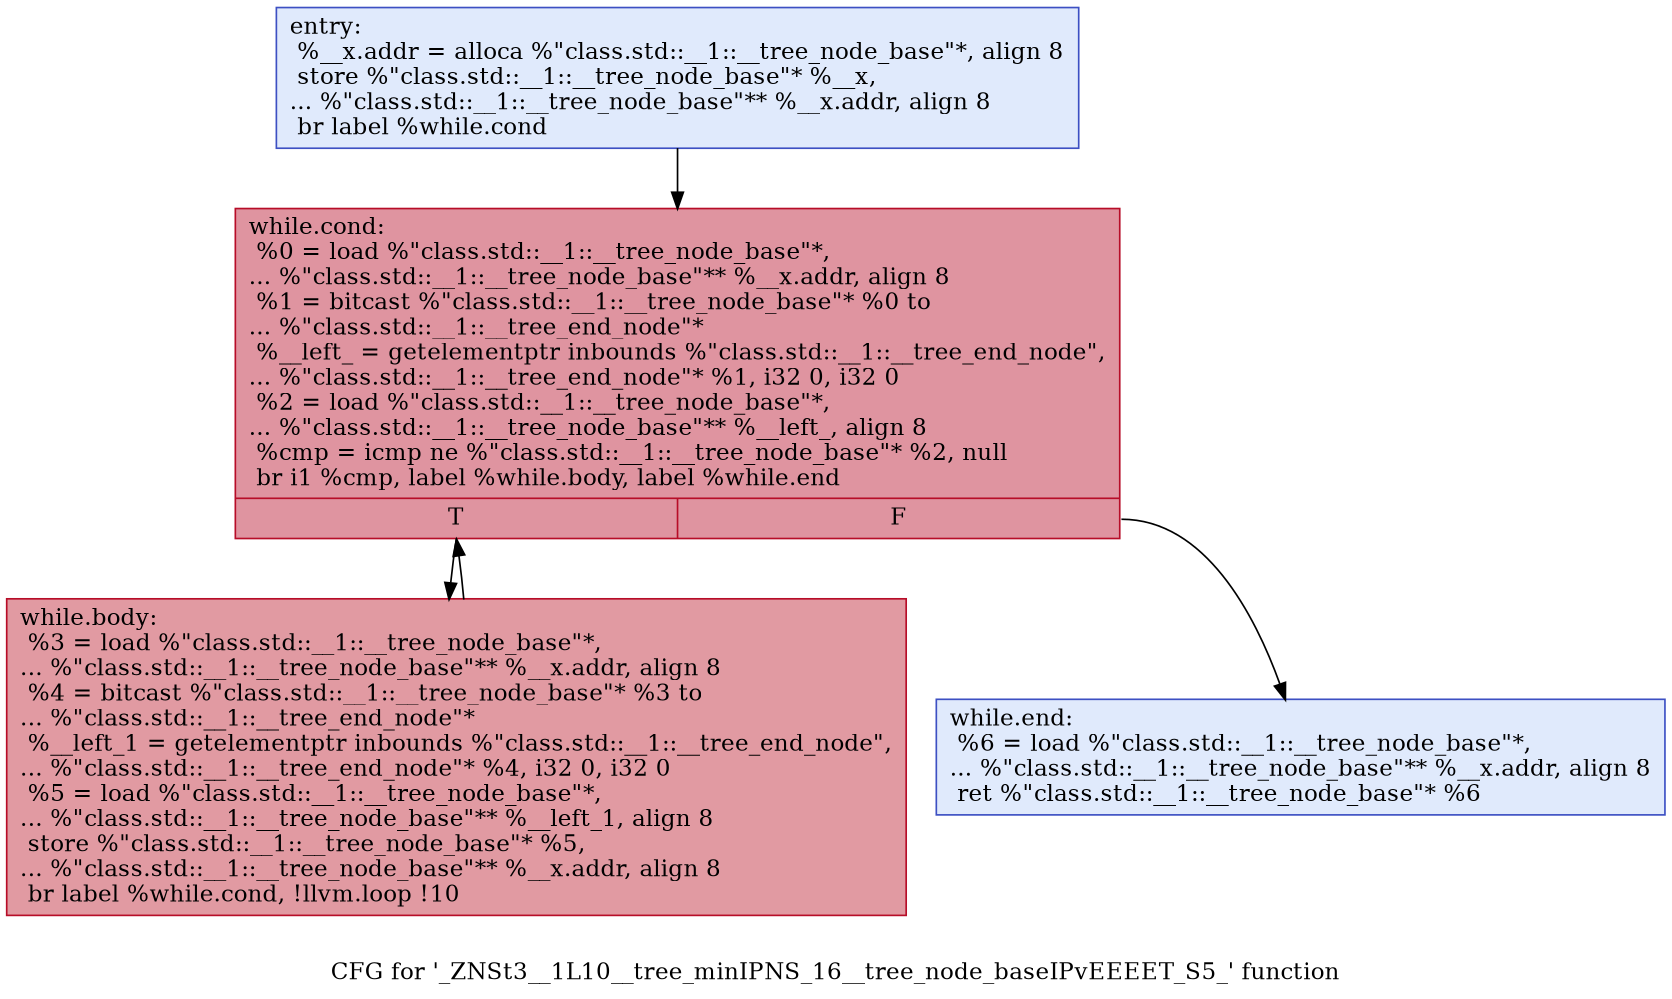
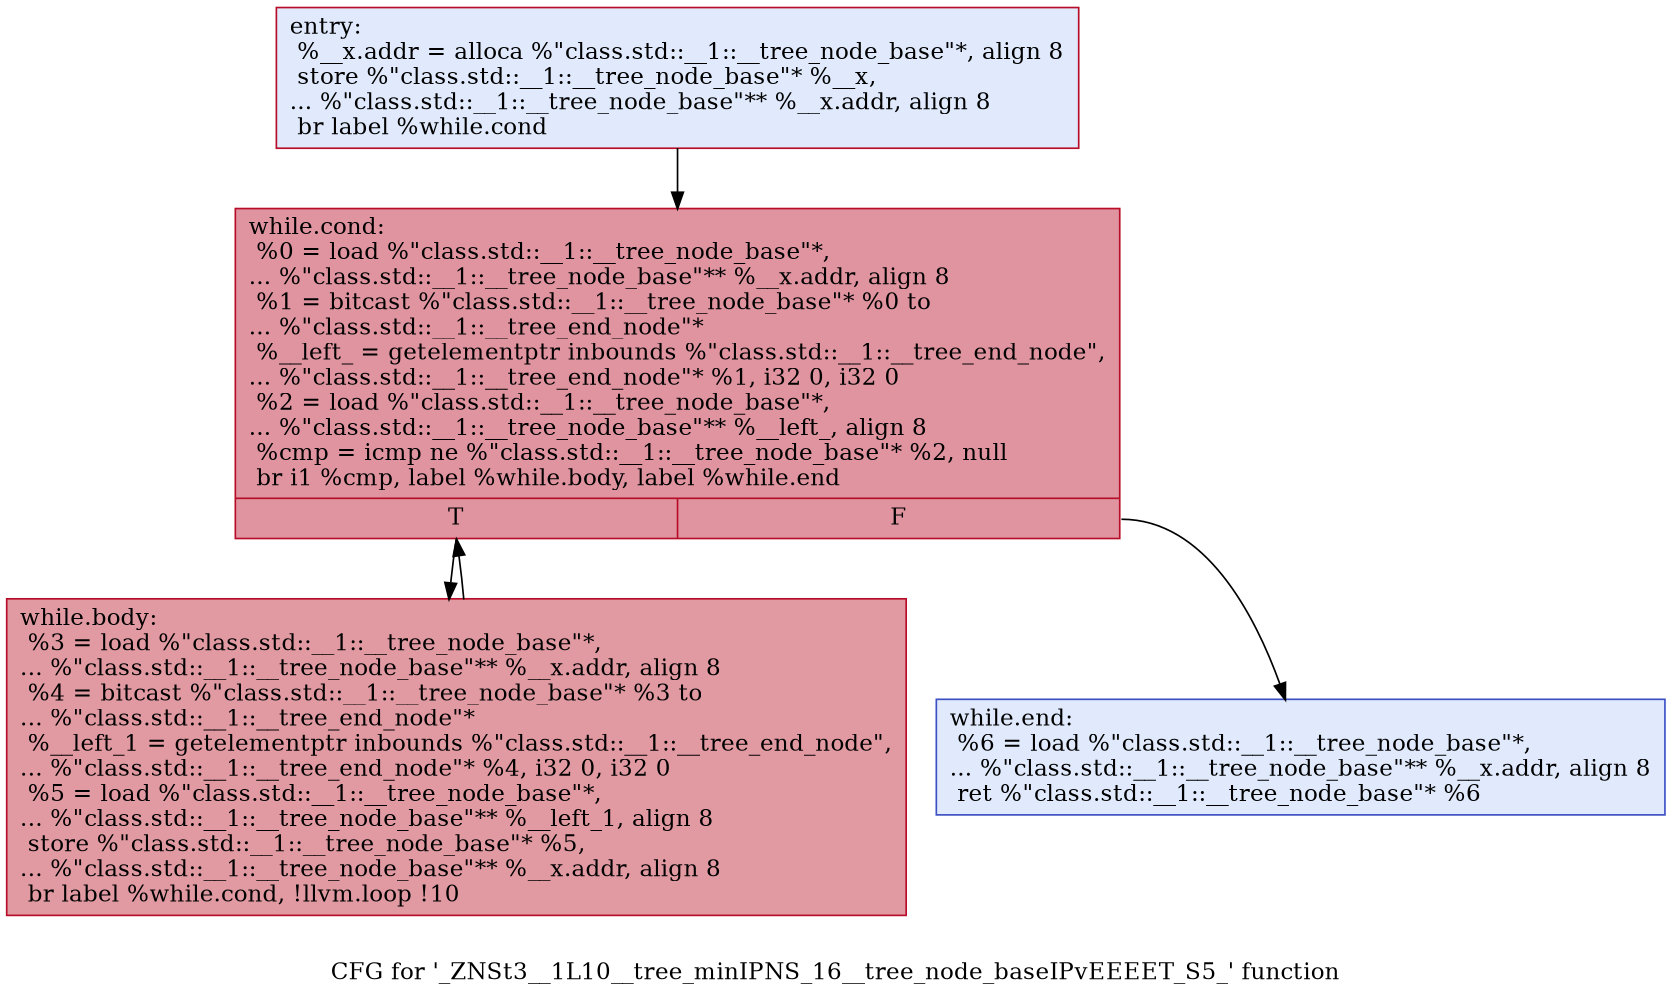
(678, 78) -> (678, 78)
